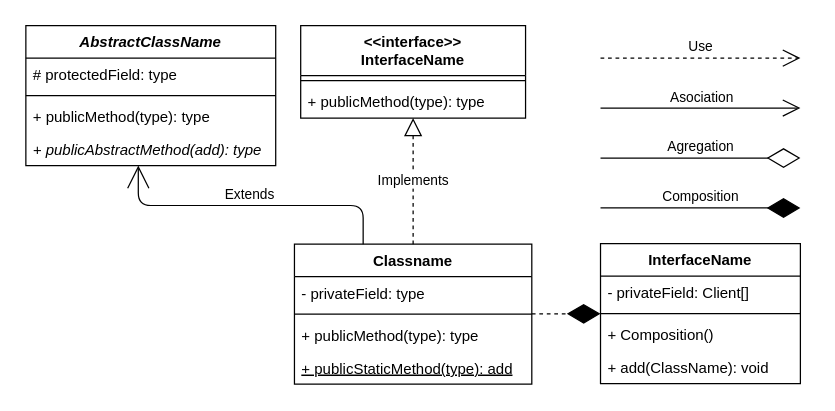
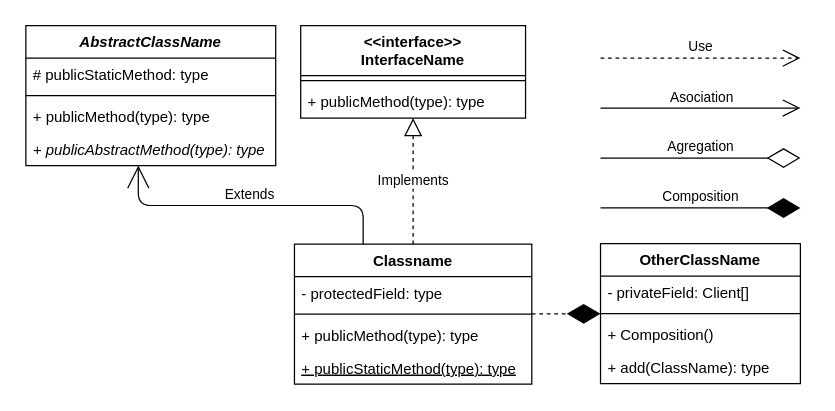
(115, 75) -> (130, 75)
(161, 150) -> (166, 150)
(700, 261) -> (700, 261)
(374, 294) -> (384, 294)
(692, 368) -> (694, 368)
(420, 369) -> (424, 369)
